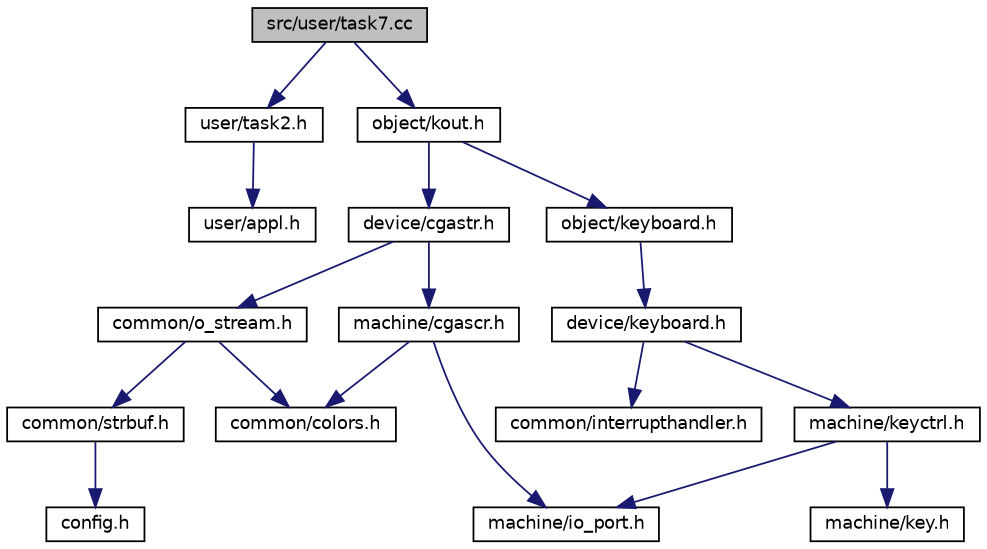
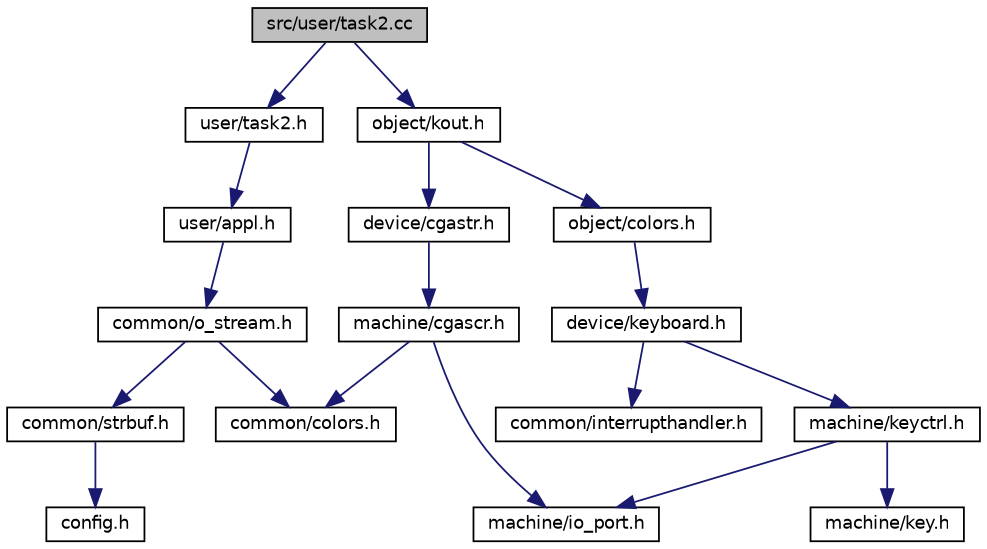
(340, 25) -> (340, 25)
(639, 225) -> (632, 225)
(324, 271) -> (217, 266)
